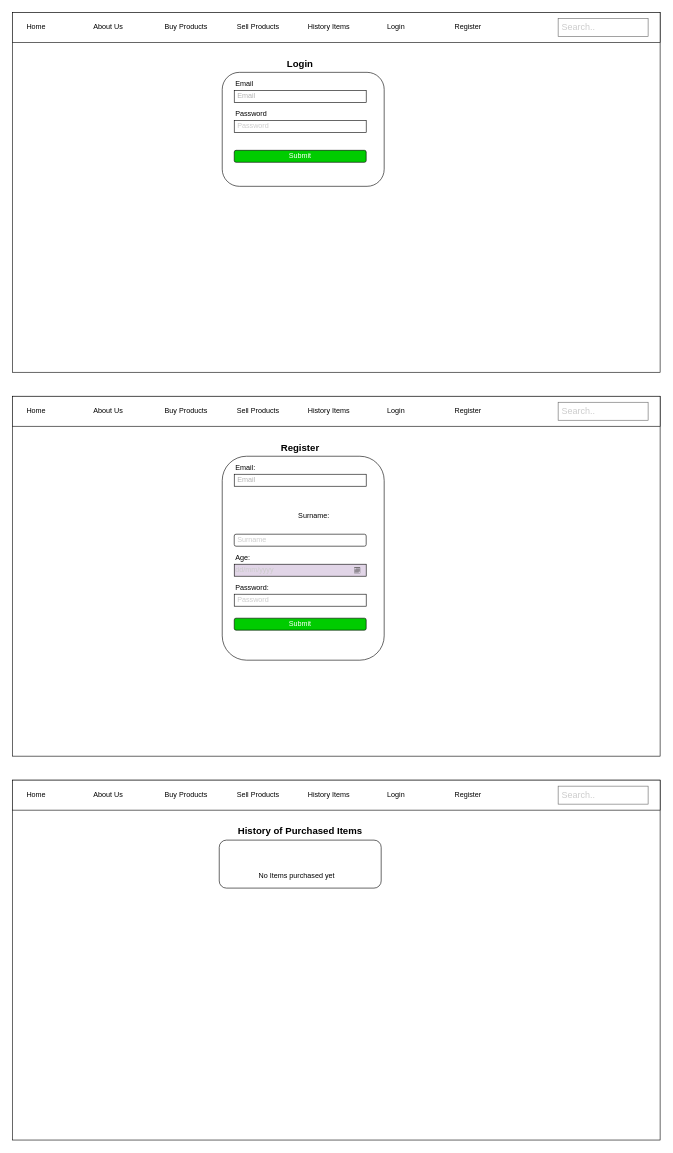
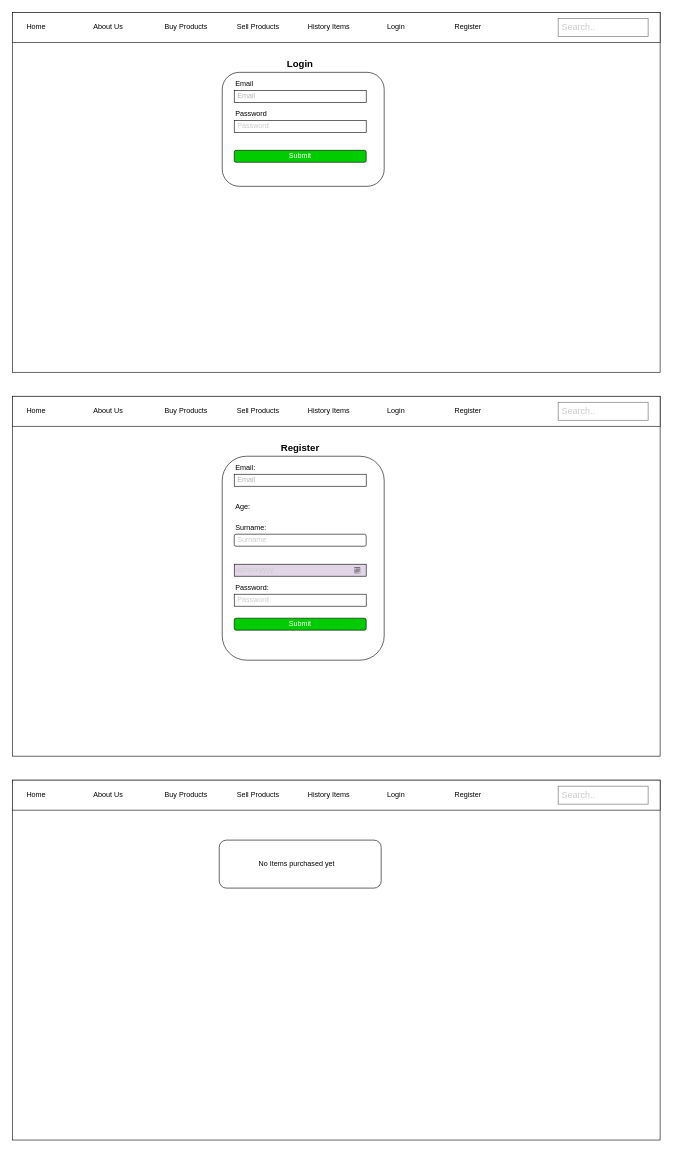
(315, 516) -> (252, 528)
(252, 558) -> (252, 507)
(300, 831) -> none
(299, 876) -> (299, 864)
